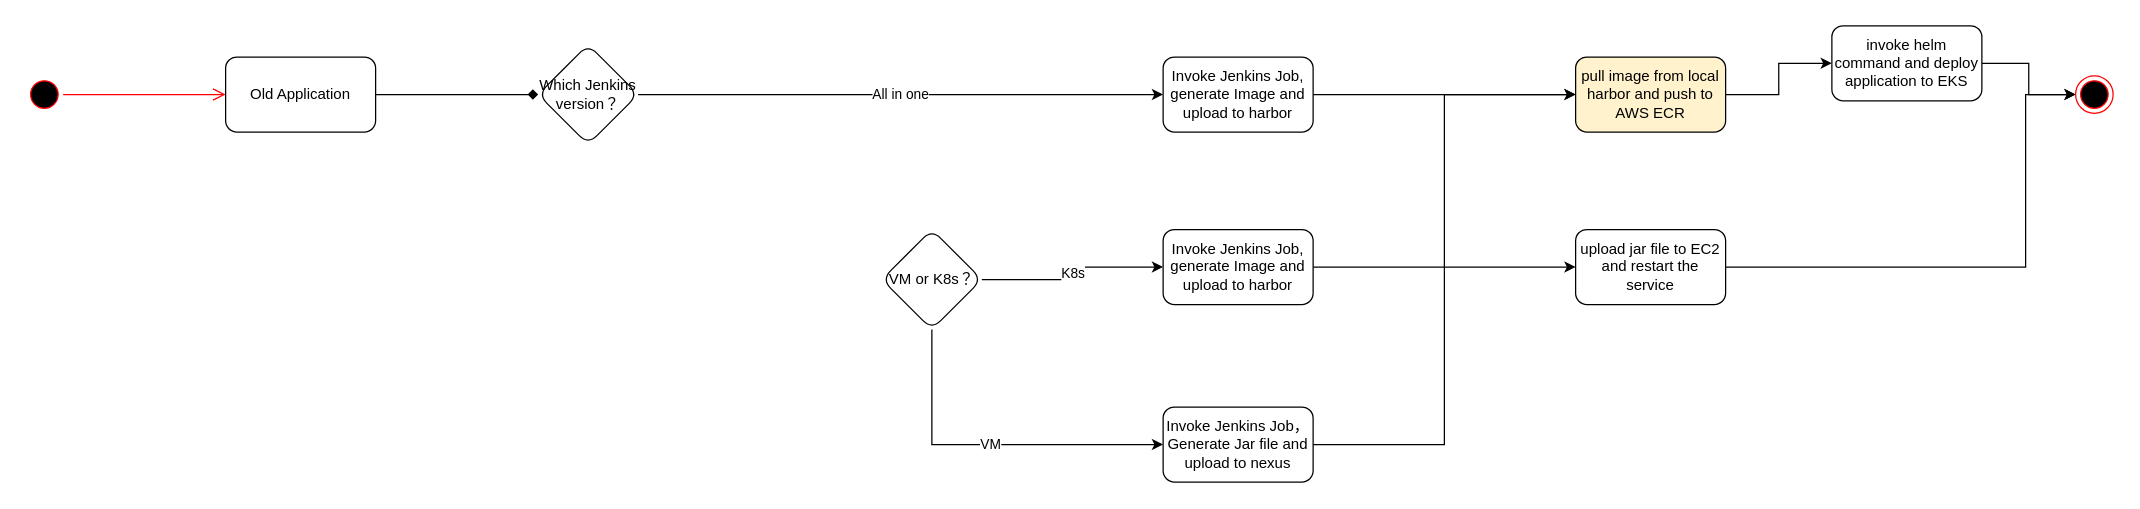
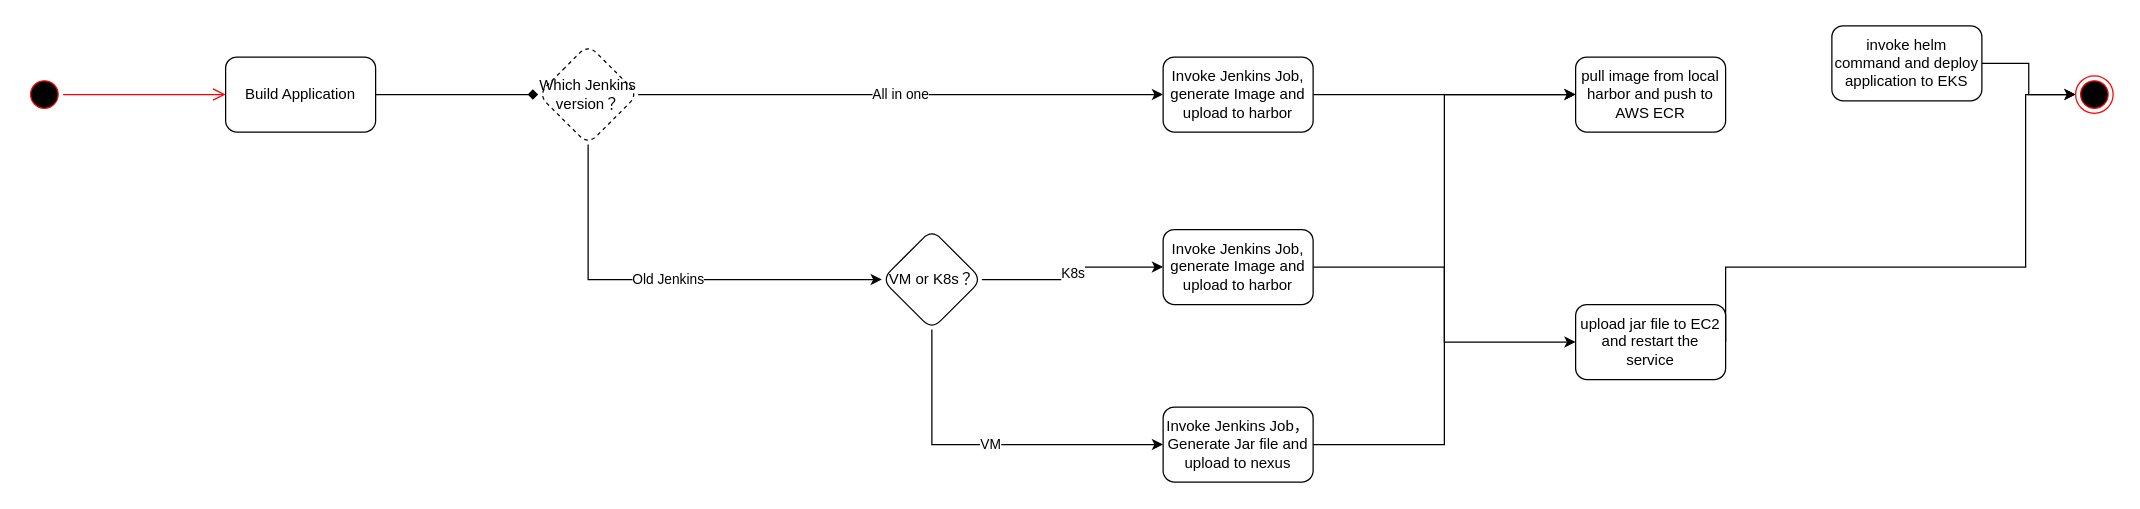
(1779, 83) -> none
(301, 94) -> (301, 94)
(588, 94) -> (588, 94)
(1651, 94) -> (1651, 94)
(1651, 267) -> (1651, 342)
none -> (663, 279)
